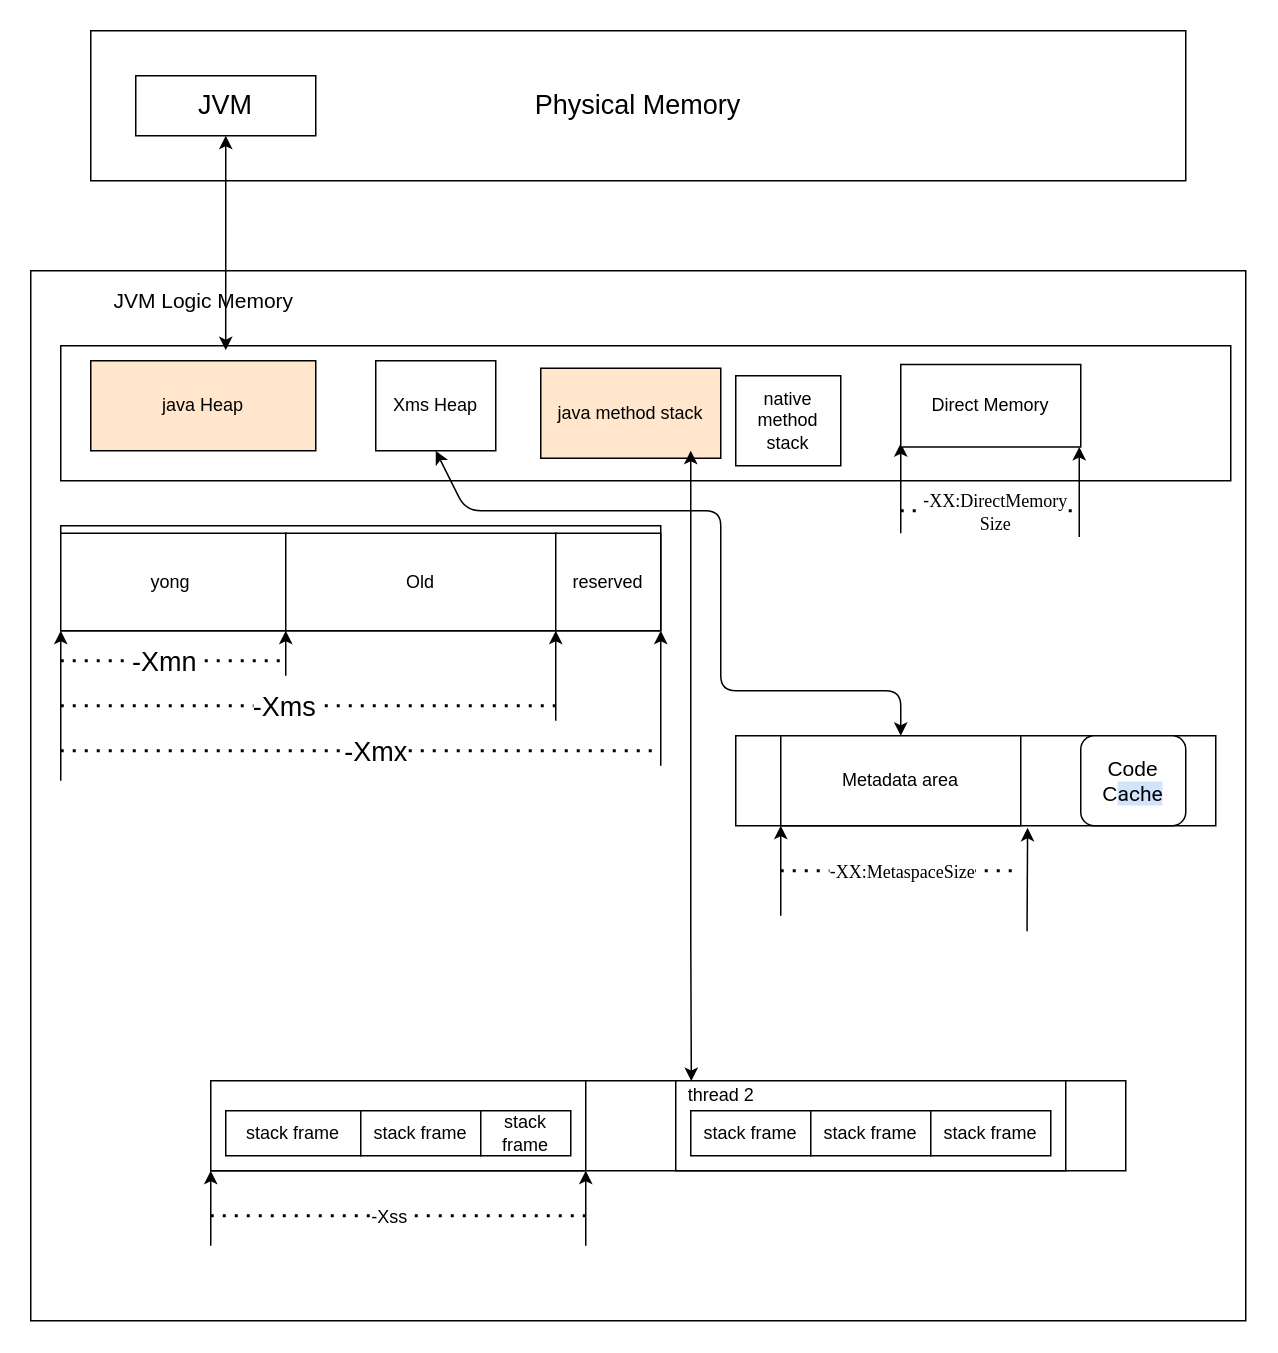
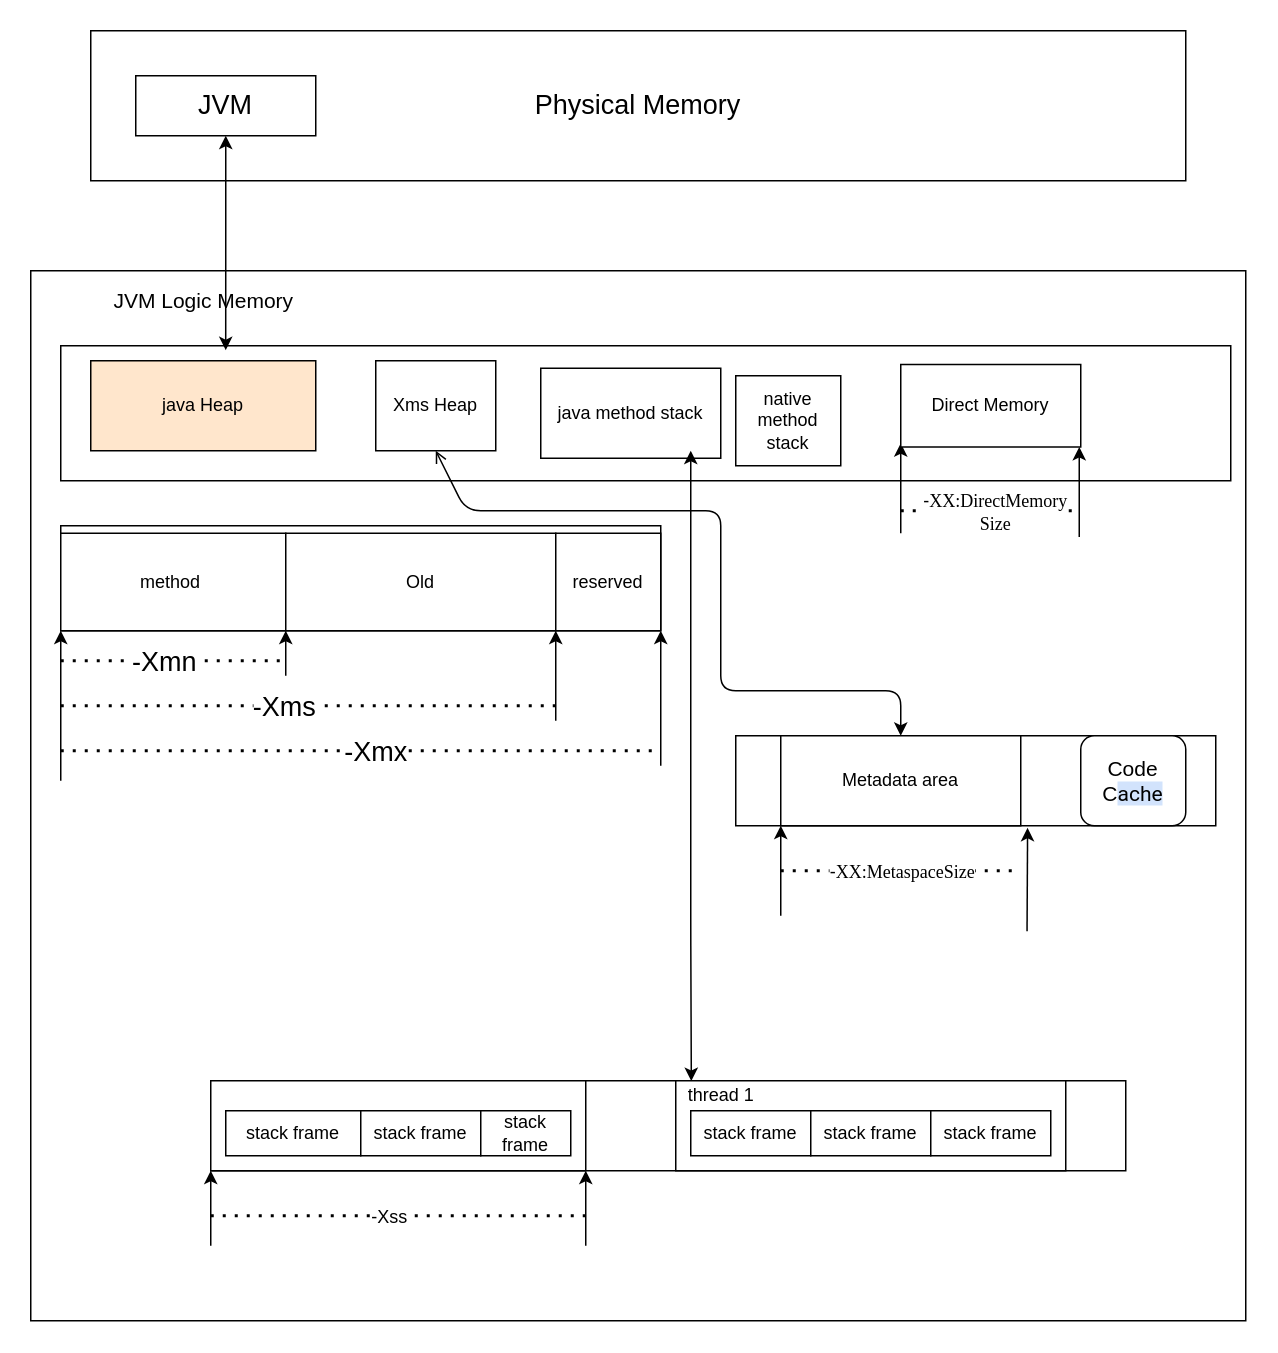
(631, 413) -> (631, 413)
(441, 461) -> (440, 458)
(173, 583) -> (173, 583)
(722, 1096) -> (722, 1096)
